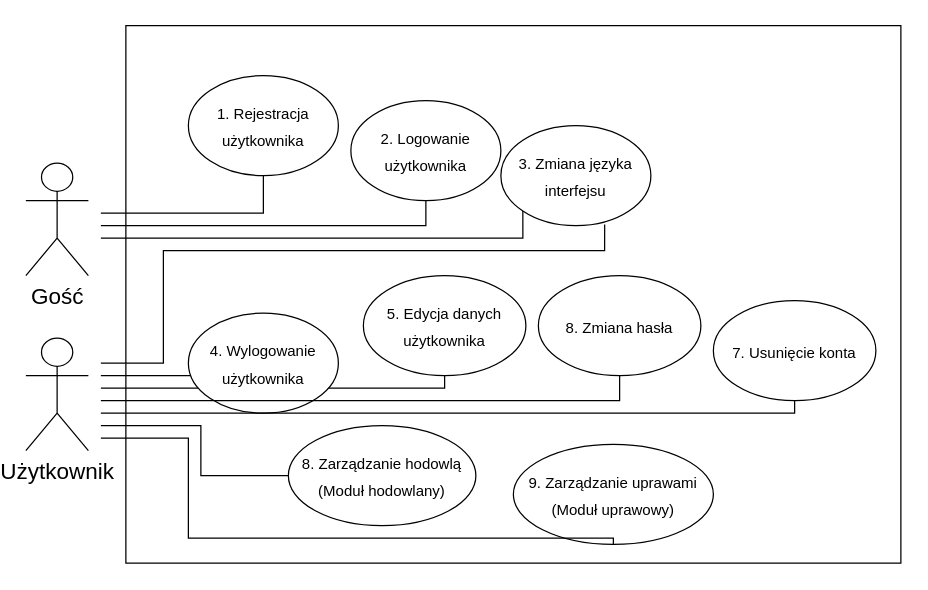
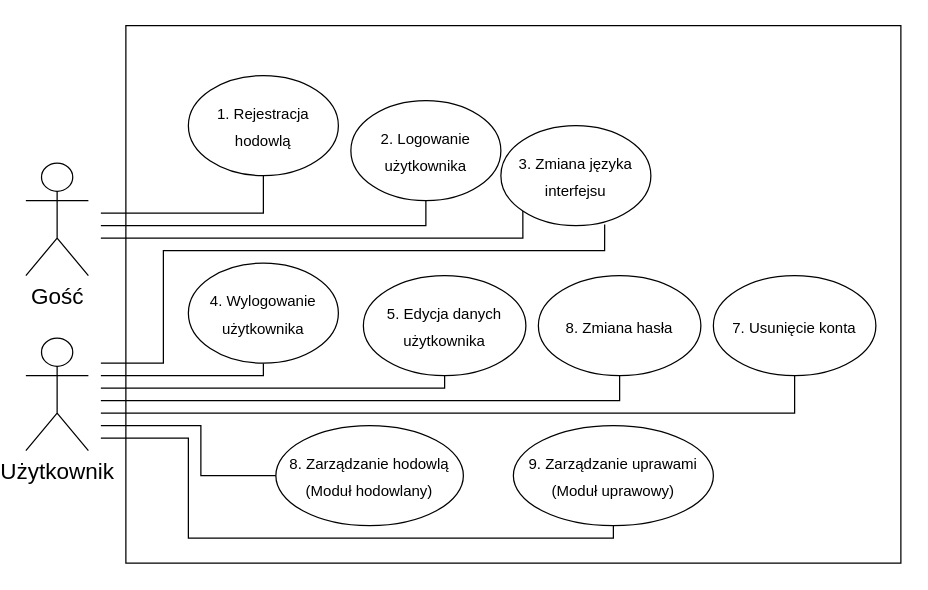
(263, 126) -> (263, 126)
(794, 351) -> (794, 326)
(263, 363) -> (263, 313)
(382, 476) -> (369, 476)
(613, 494) -> (613, 476)
